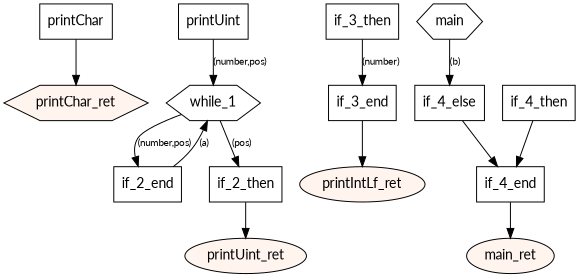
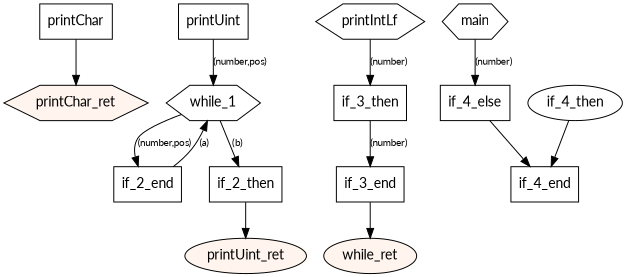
none -> (370, 22)
(456, 62) -> (494, 62)
(539, 103) -> (575, 103)
(242, 144) -> (238, 144)
(362, 184) -> (370, 256)
(510, 256) -> none
